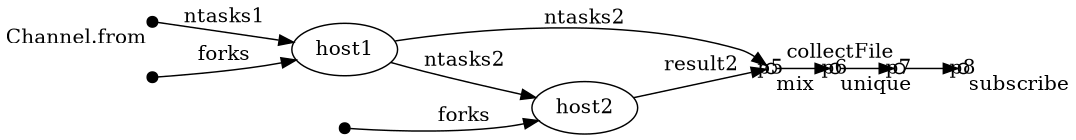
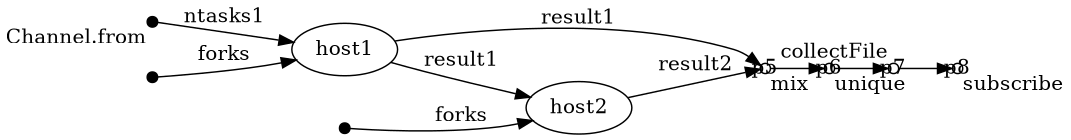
(585, 18) -> (579, 18)
(465, 60) -> (462, 60)
